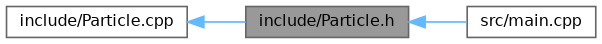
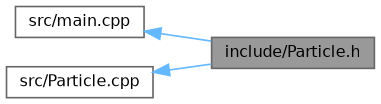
(97, 22) -> (80, 82)
(446, 22) -> (186, 37)
